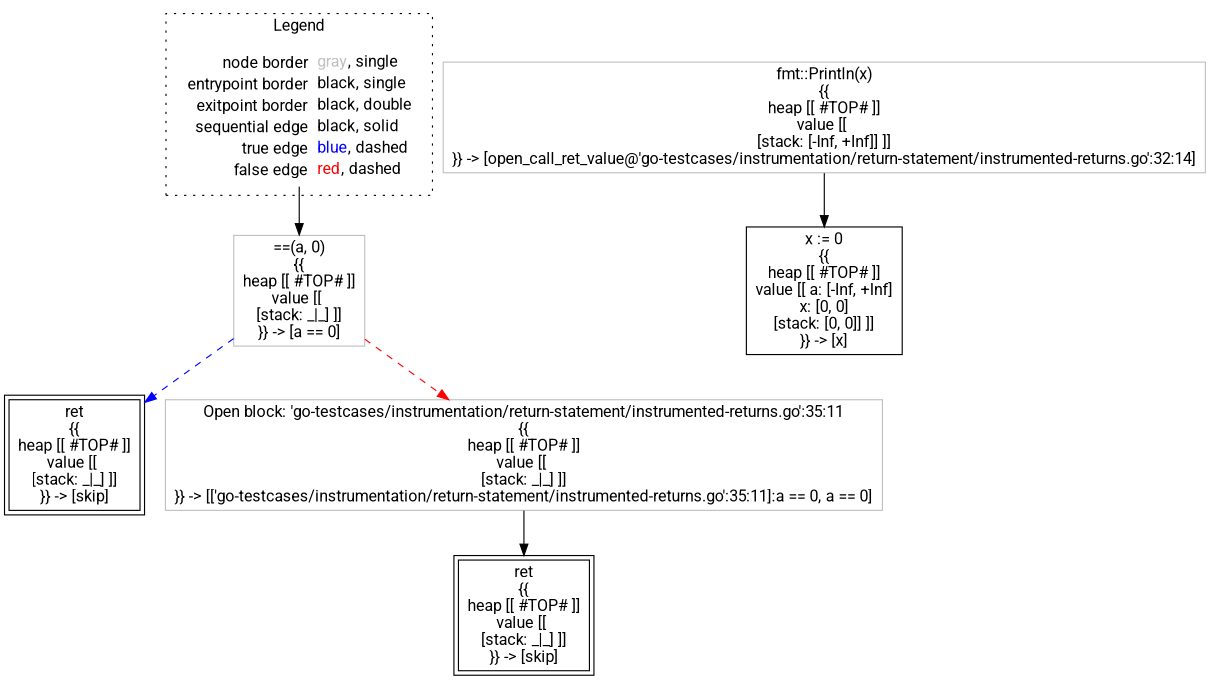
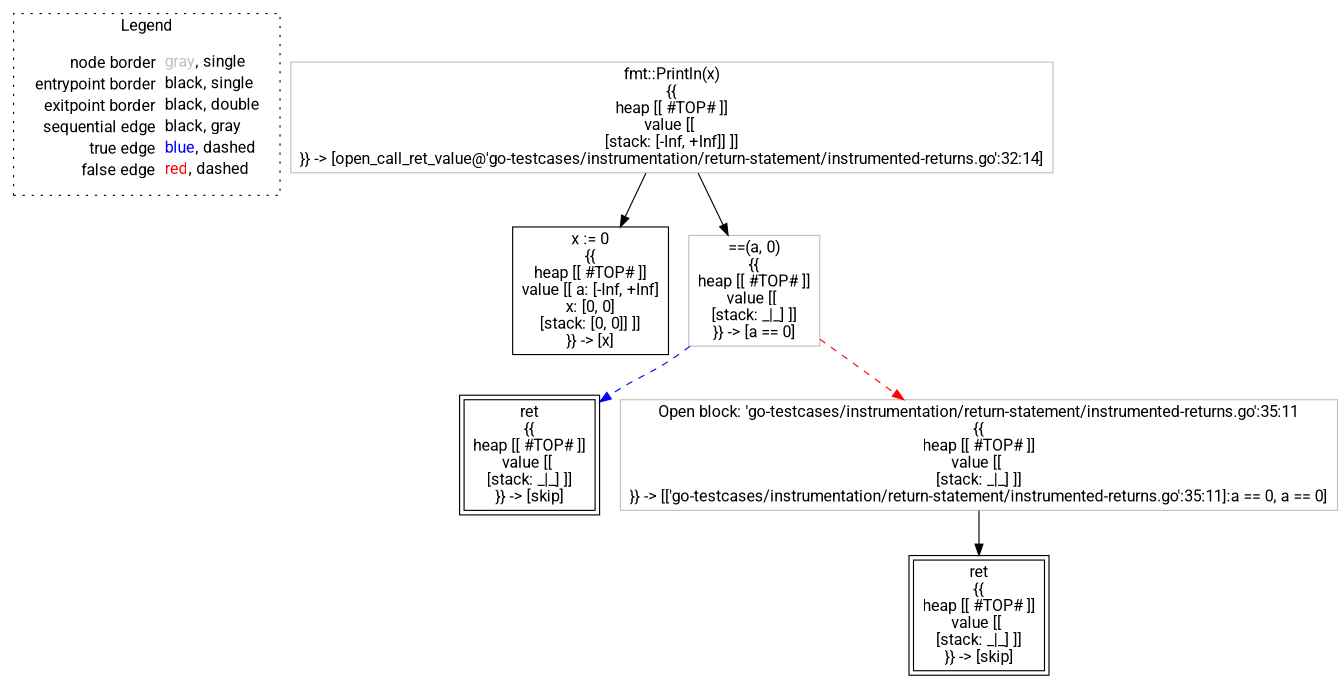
(378, 126) -> (222, 126)
(299, 205) -> (711, 199)
